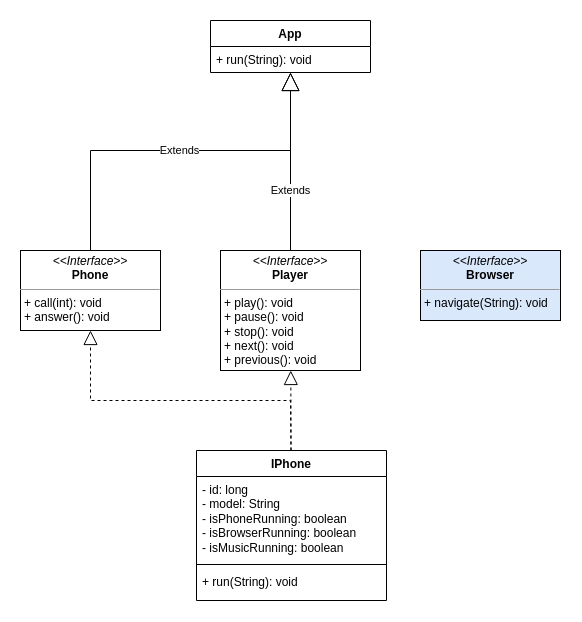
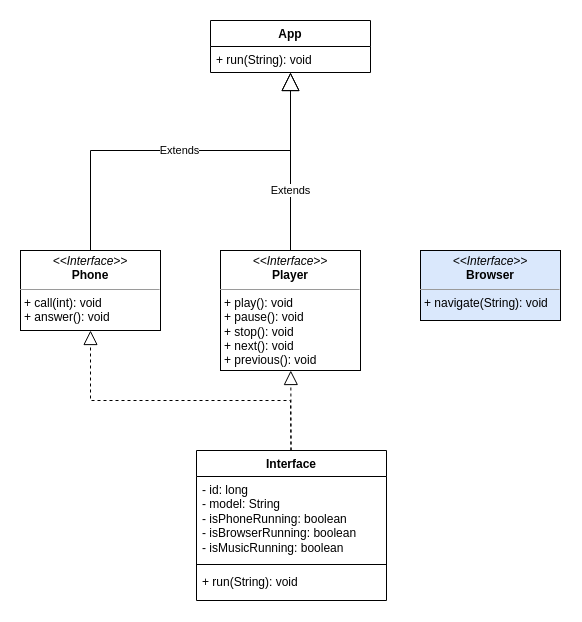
(292, 465) -> (292, 465)
